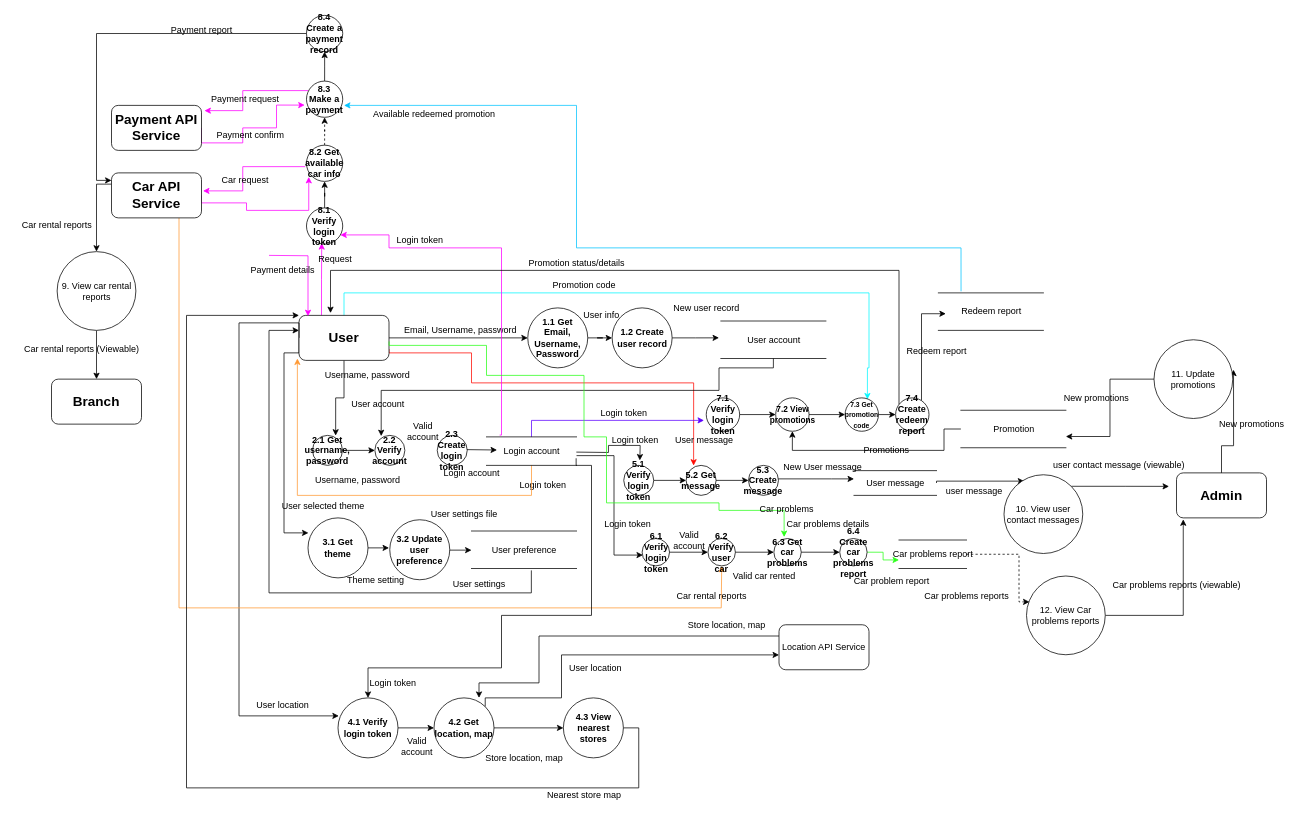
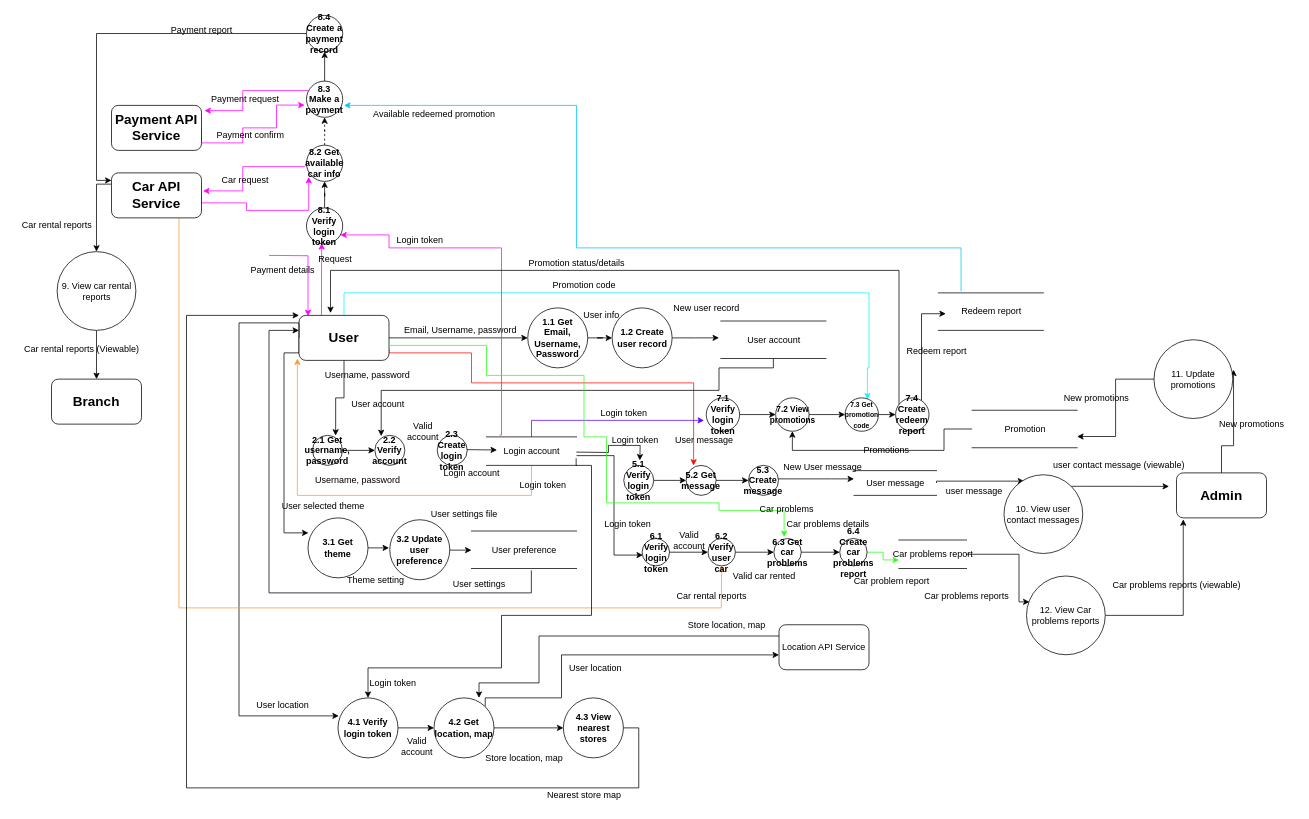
(1013, 429) -> (1025, 429)
(1019, 554) -> (1019, 554)
